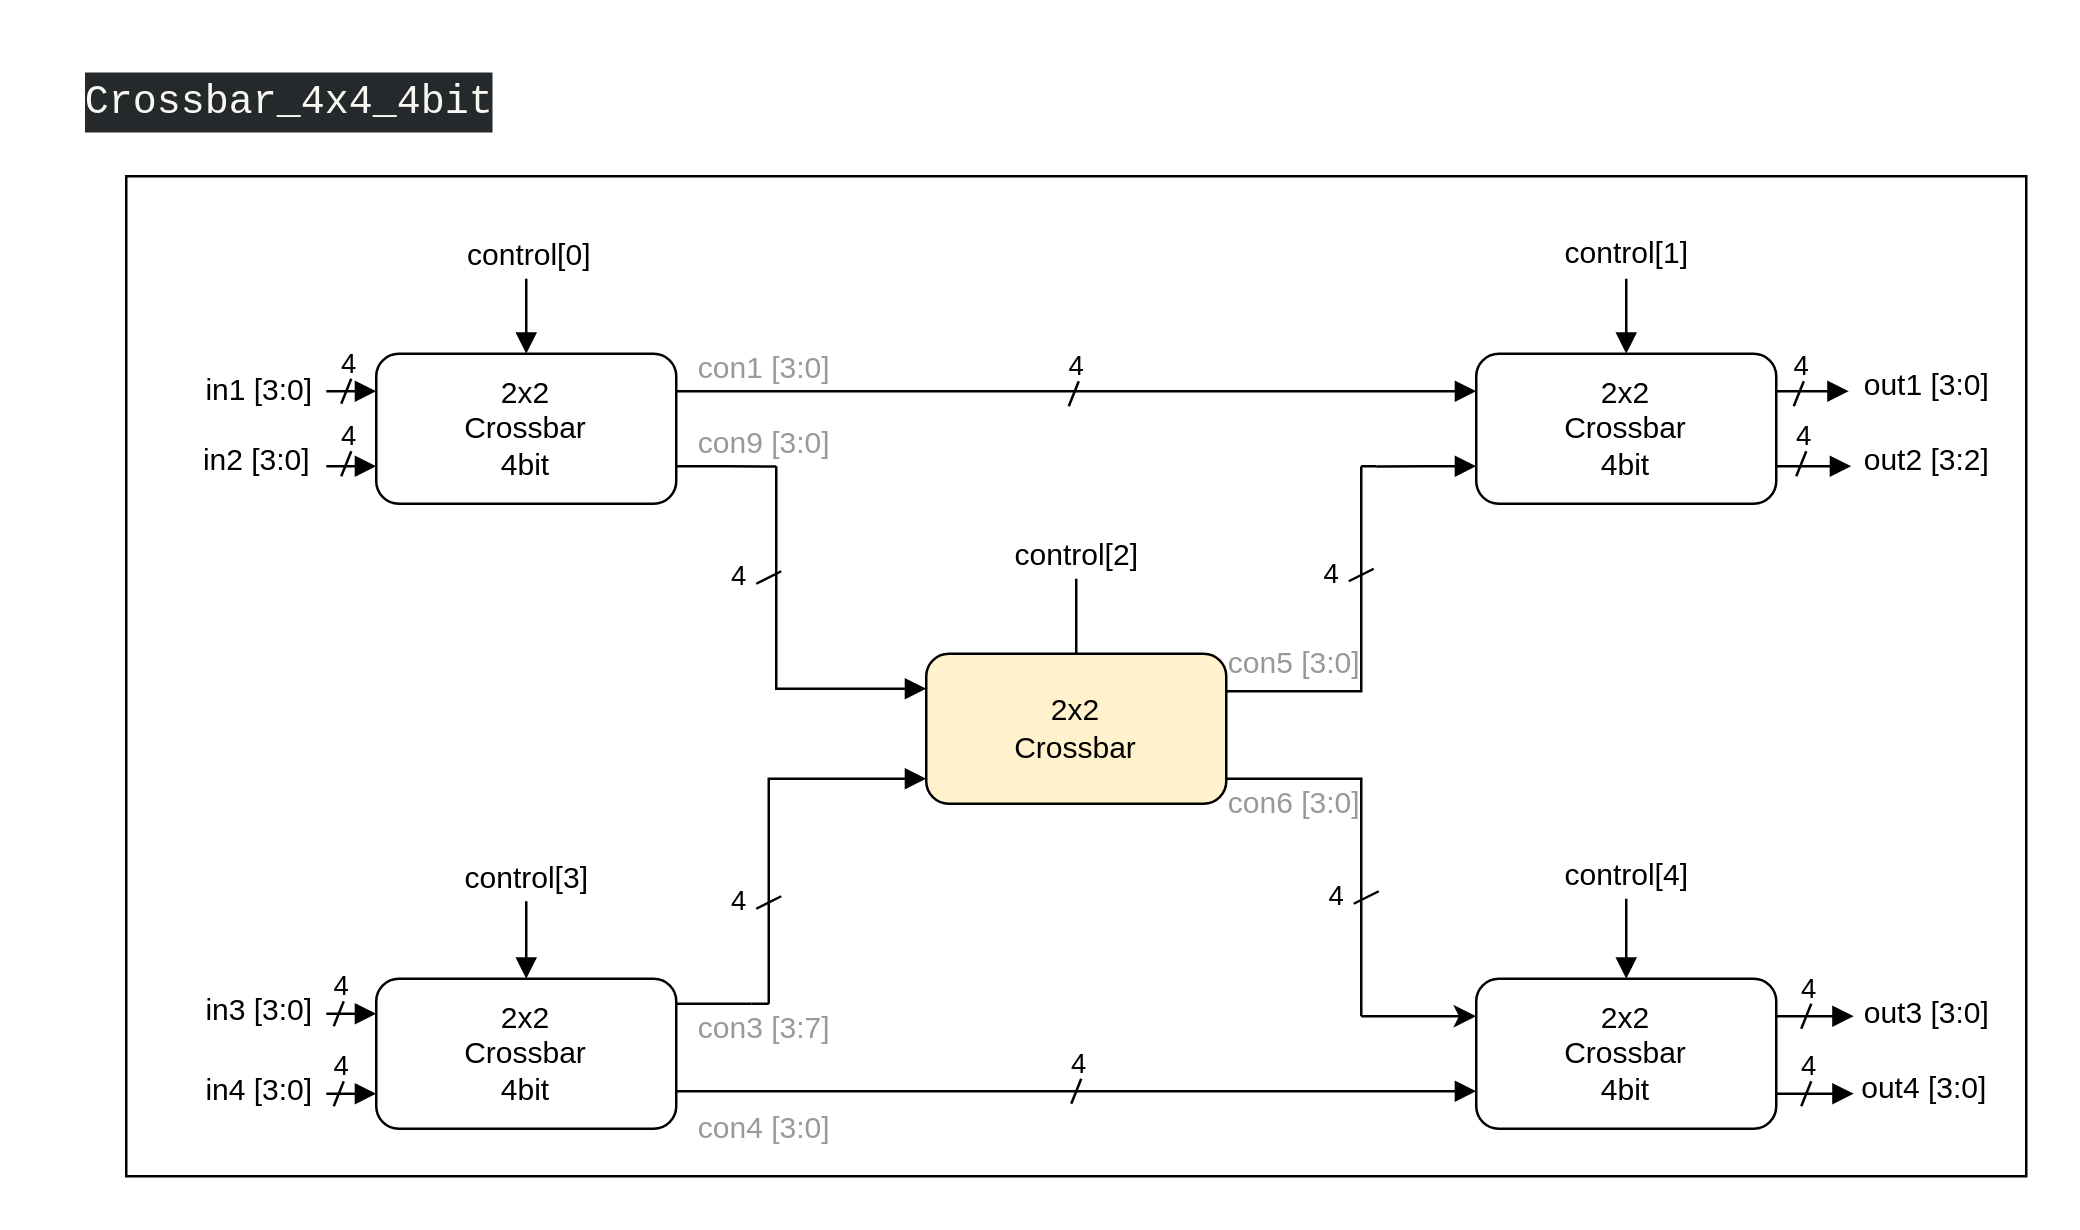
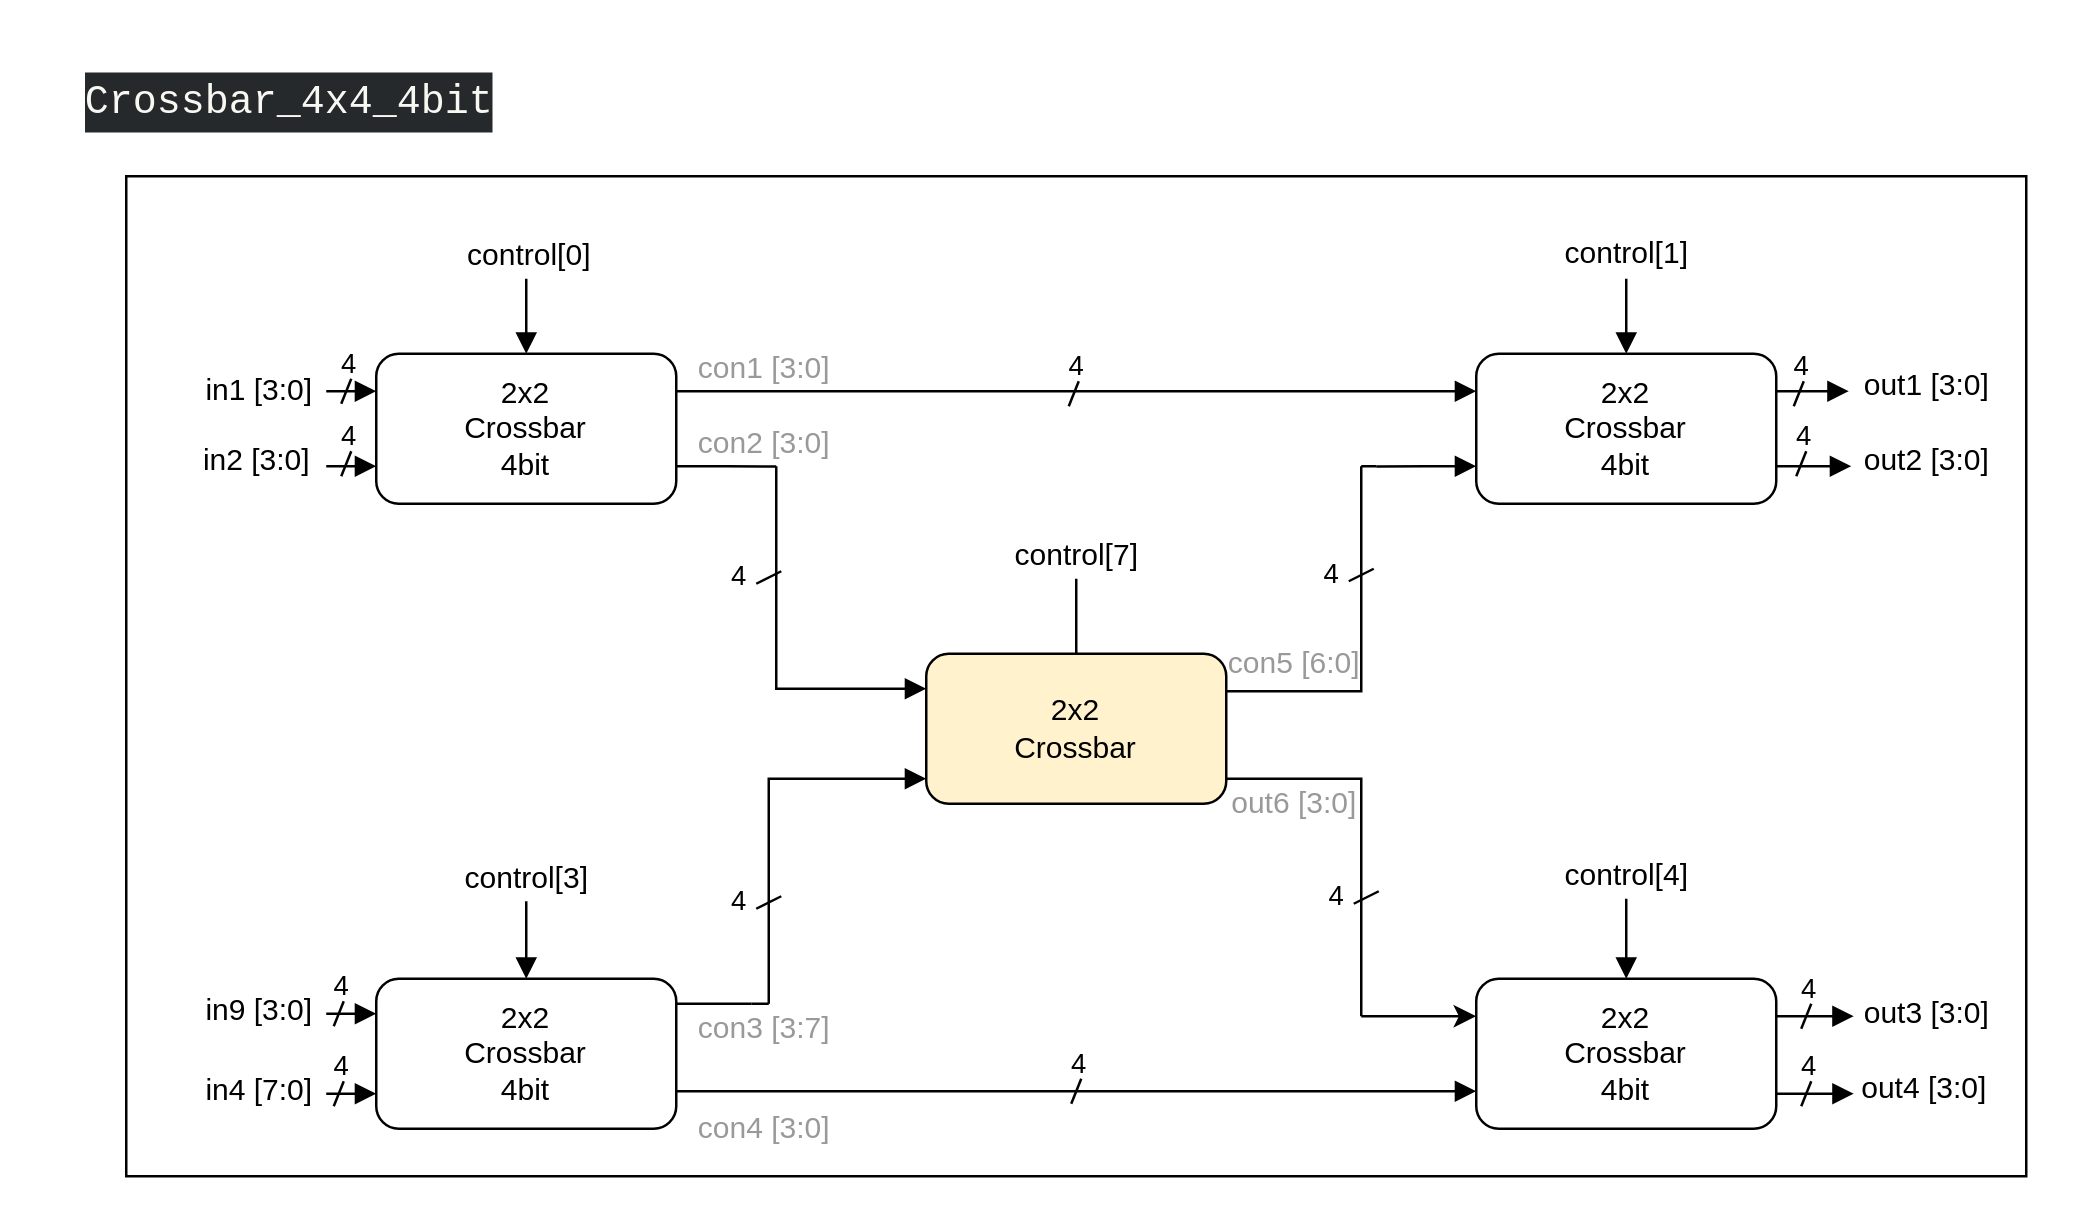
(765, 444) -> (765, 444)
(1928, 461) -> (1928, 461)
(1078, 556) -> (1078, 556)
(1295, 664) -> (1295, 664)
(1295, 804) -> (1295, 804)
(260, 1011) -> (260, 1011)
(260, 1091) -> (260, 1091)
